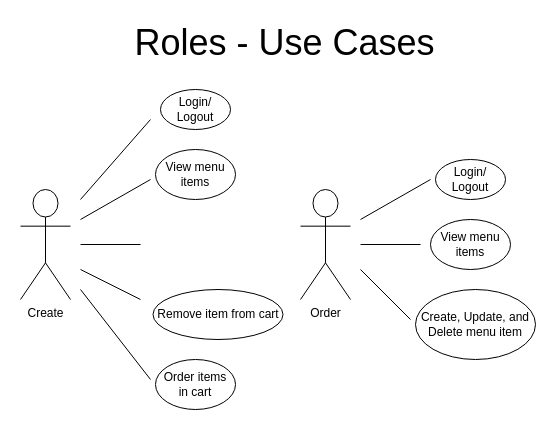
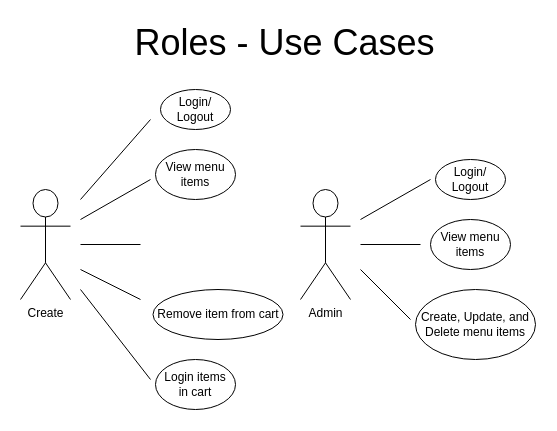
(326, 314) -> (326, 314)
(476, 325) -> (476, 325)
(196, 385) -> (196, 385)
